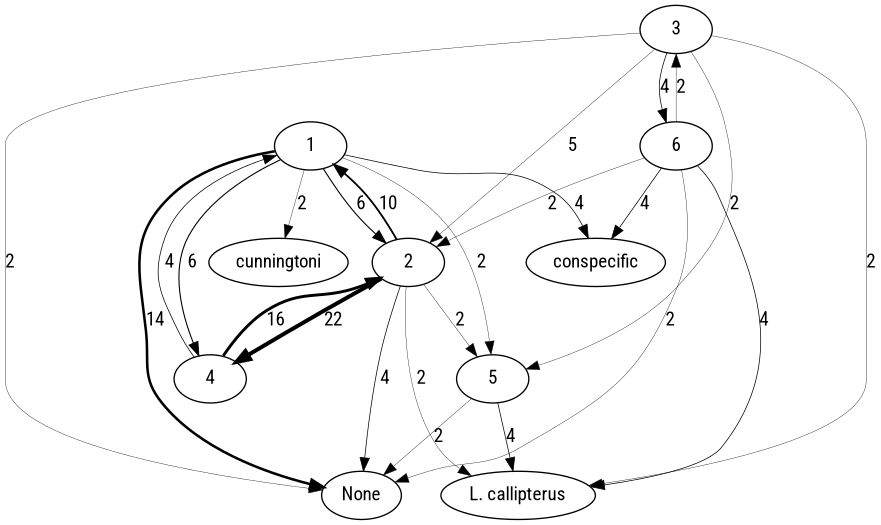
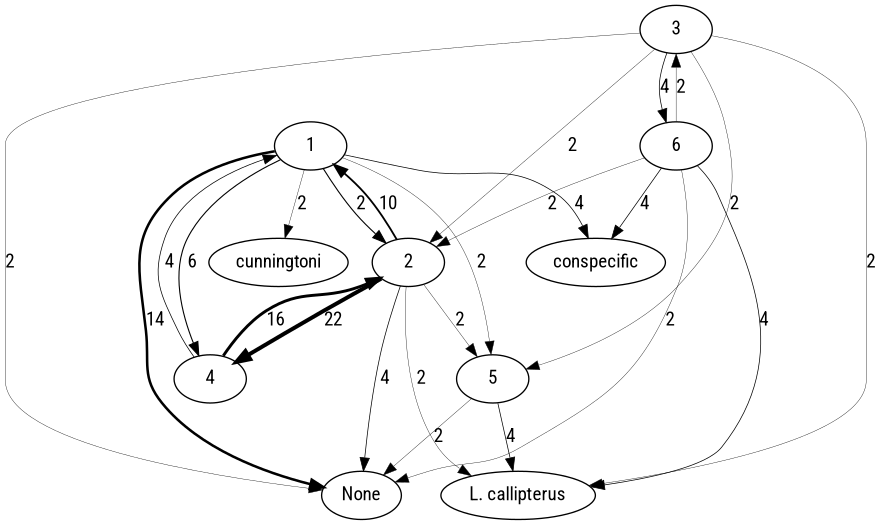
(572, 146) -> (572, 146)
(361, 204) -> (361, 204)
